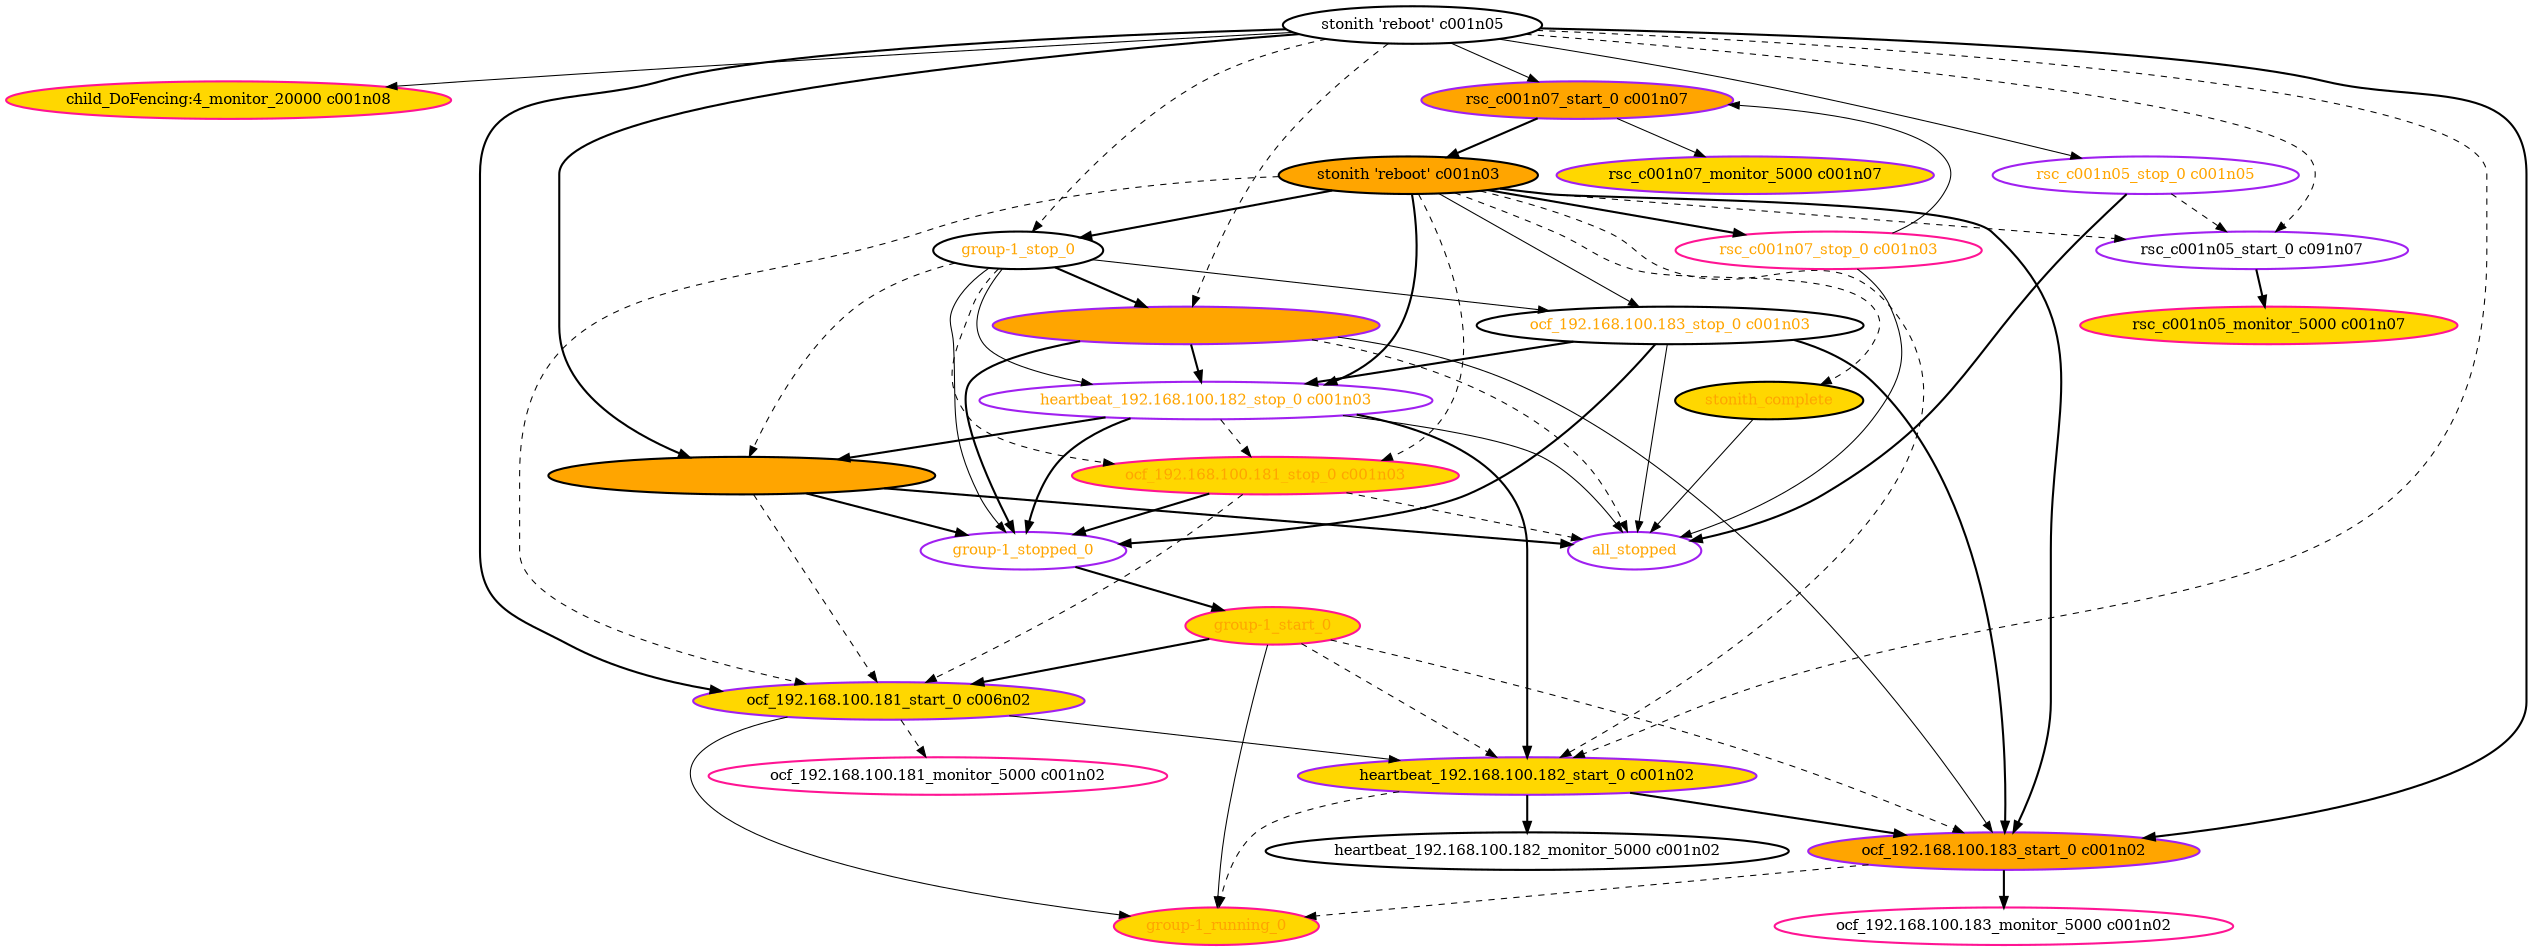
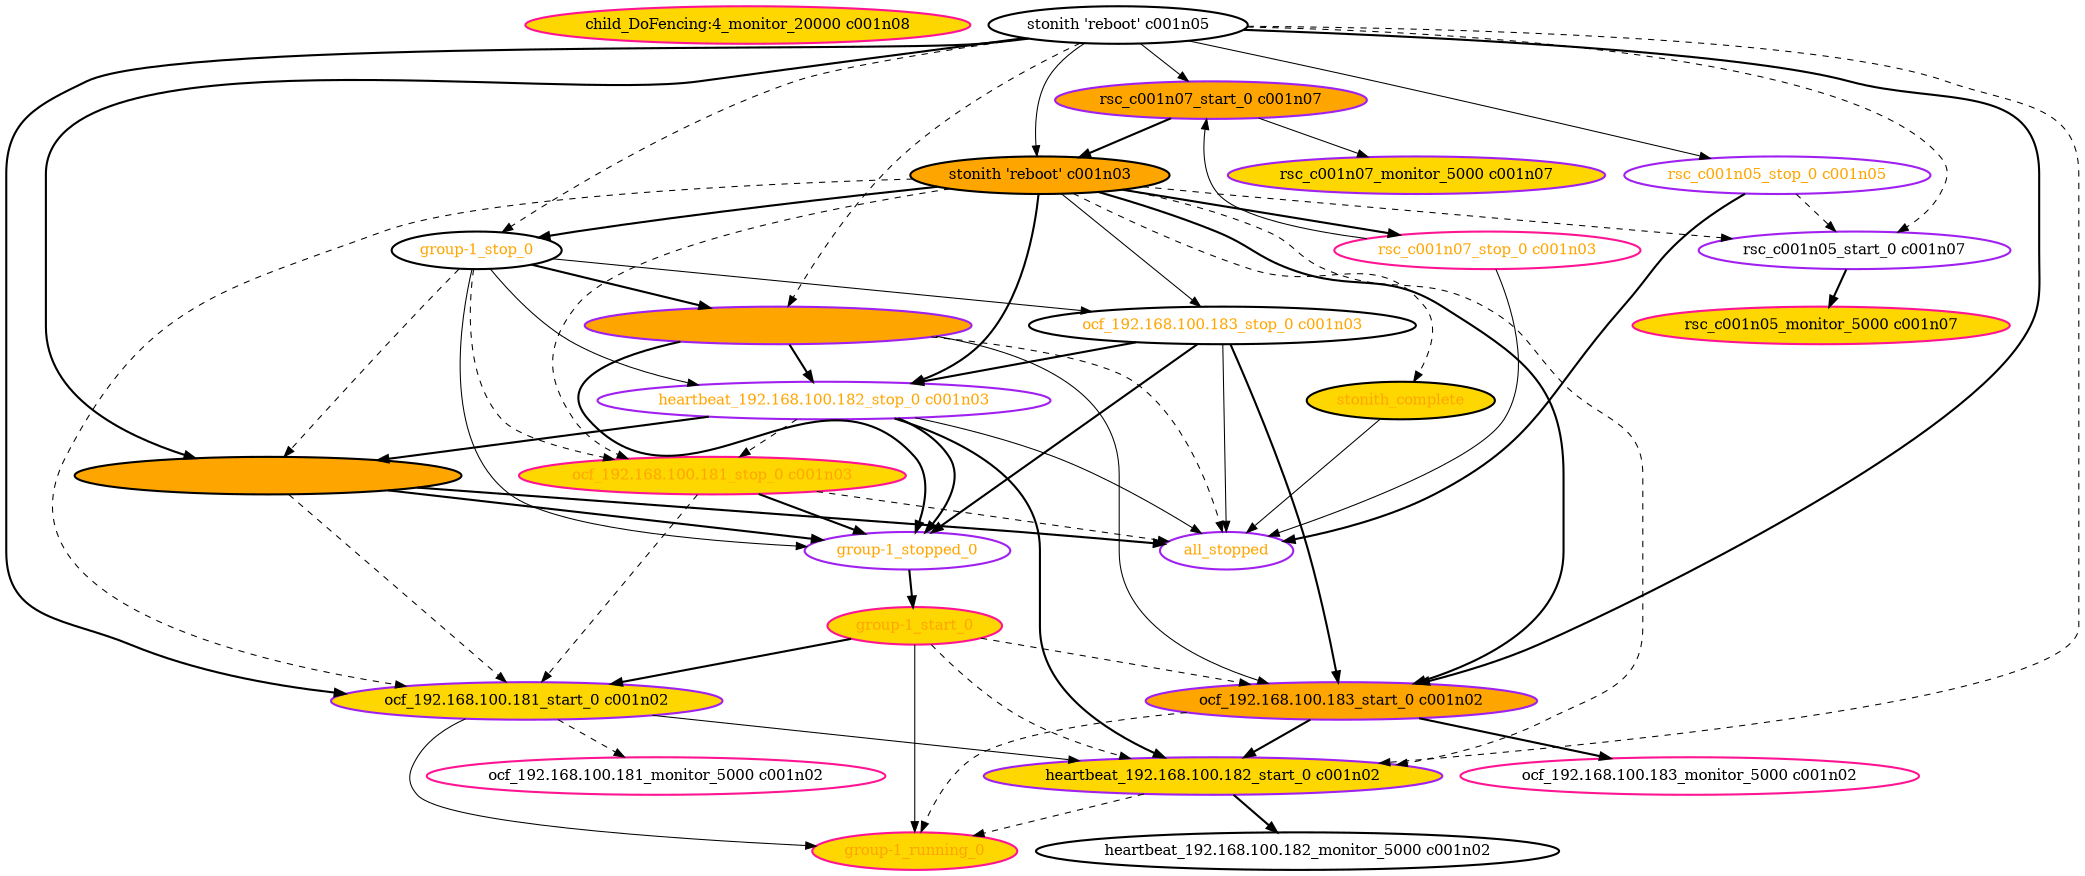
(957, 51) -> (1044, 87)
(2252, 250) -> (1855, 250)
(889, 701) -> (527, 701)
(1762, 813) -> (1282, 736)
